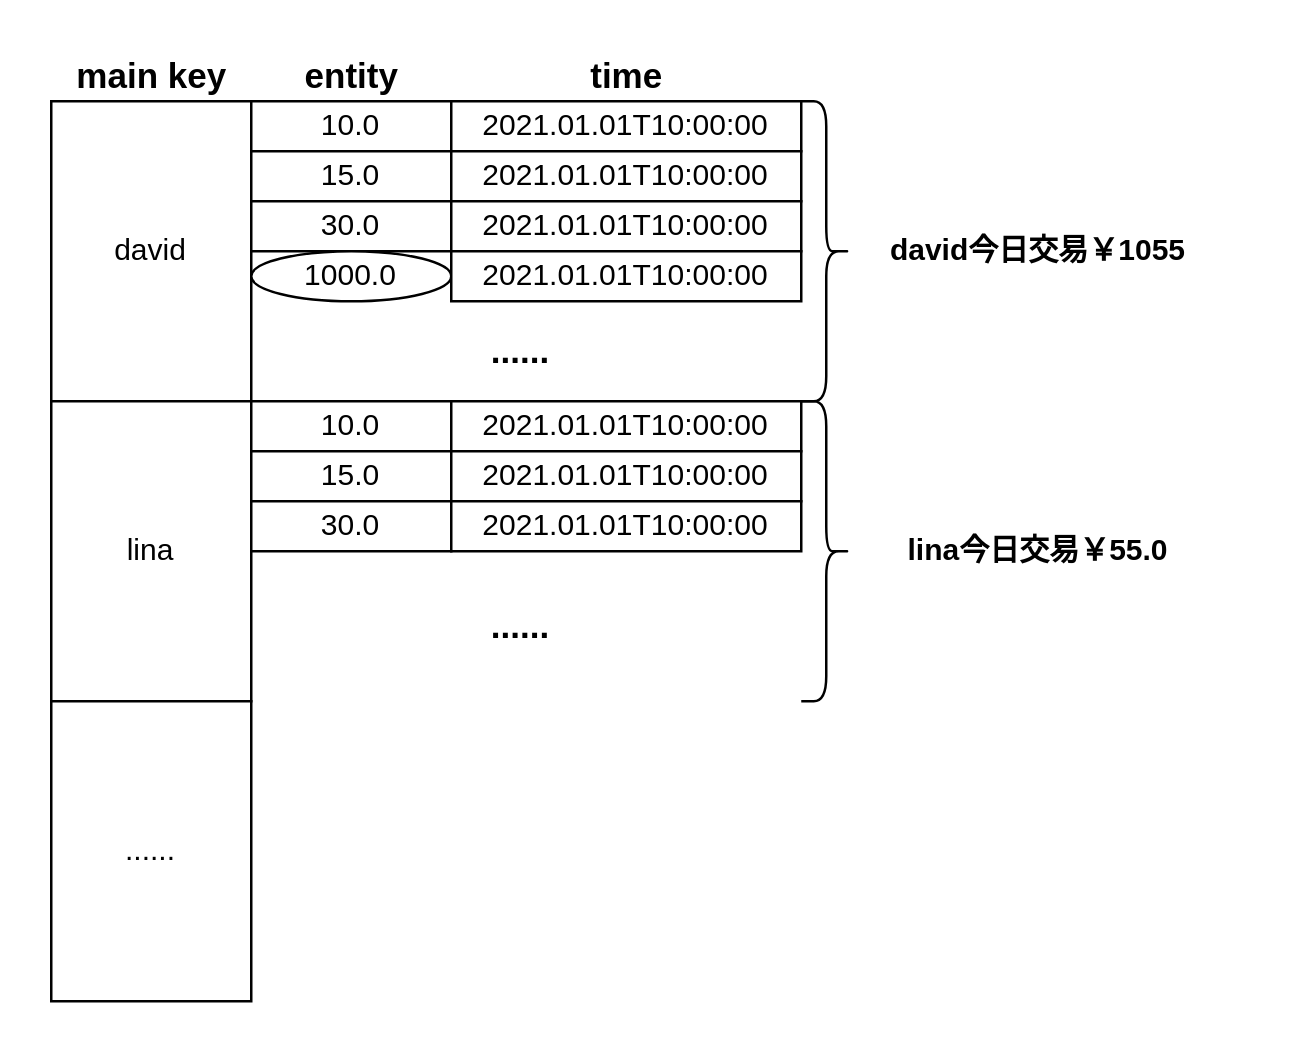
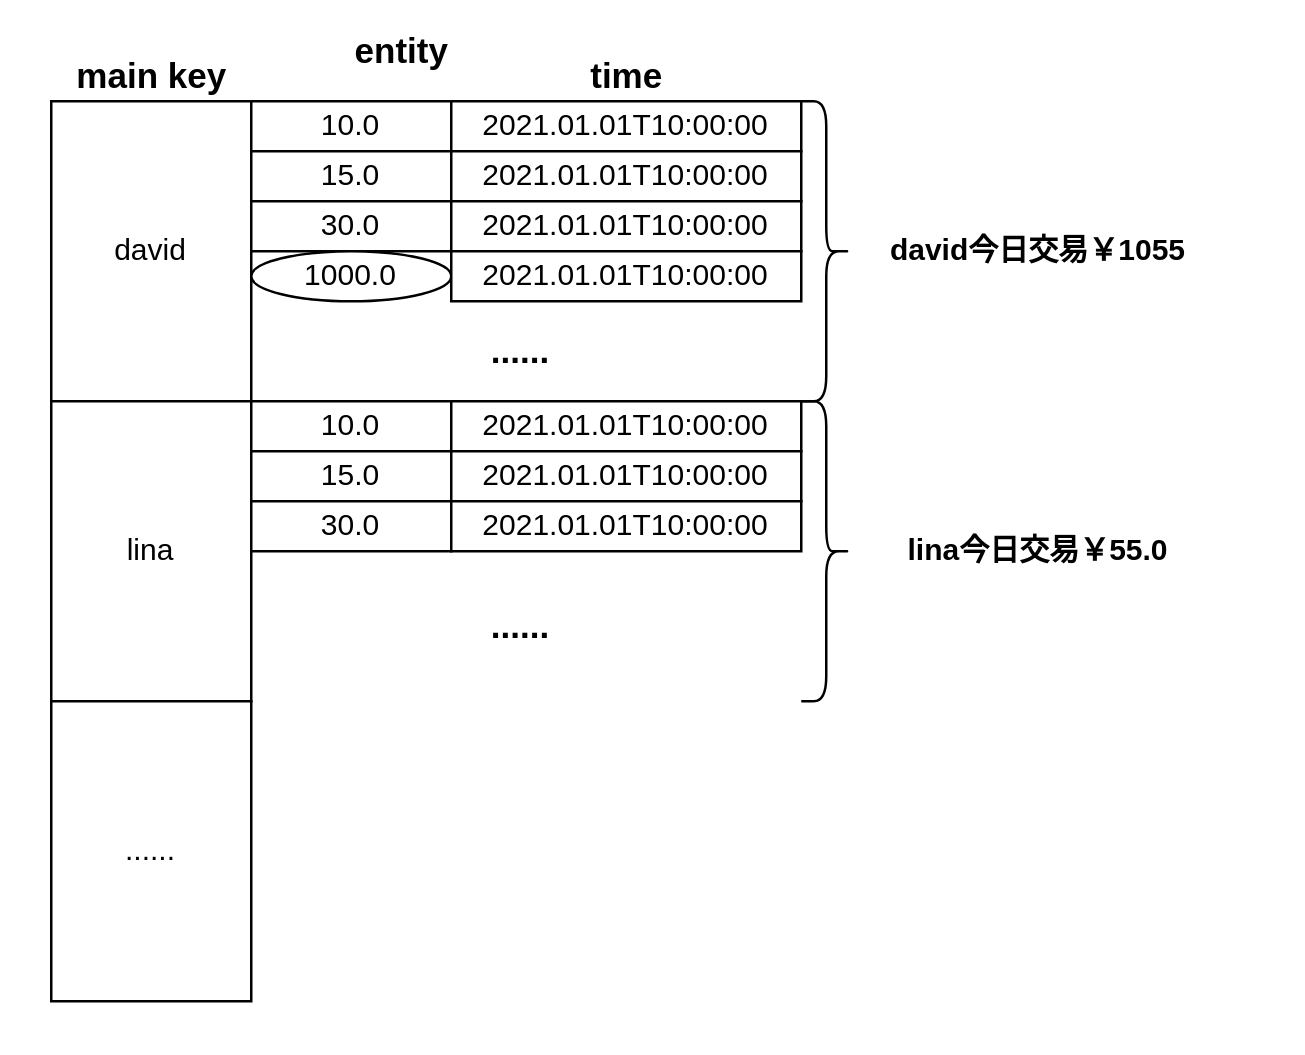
(351, 76) -> (401, 51)
